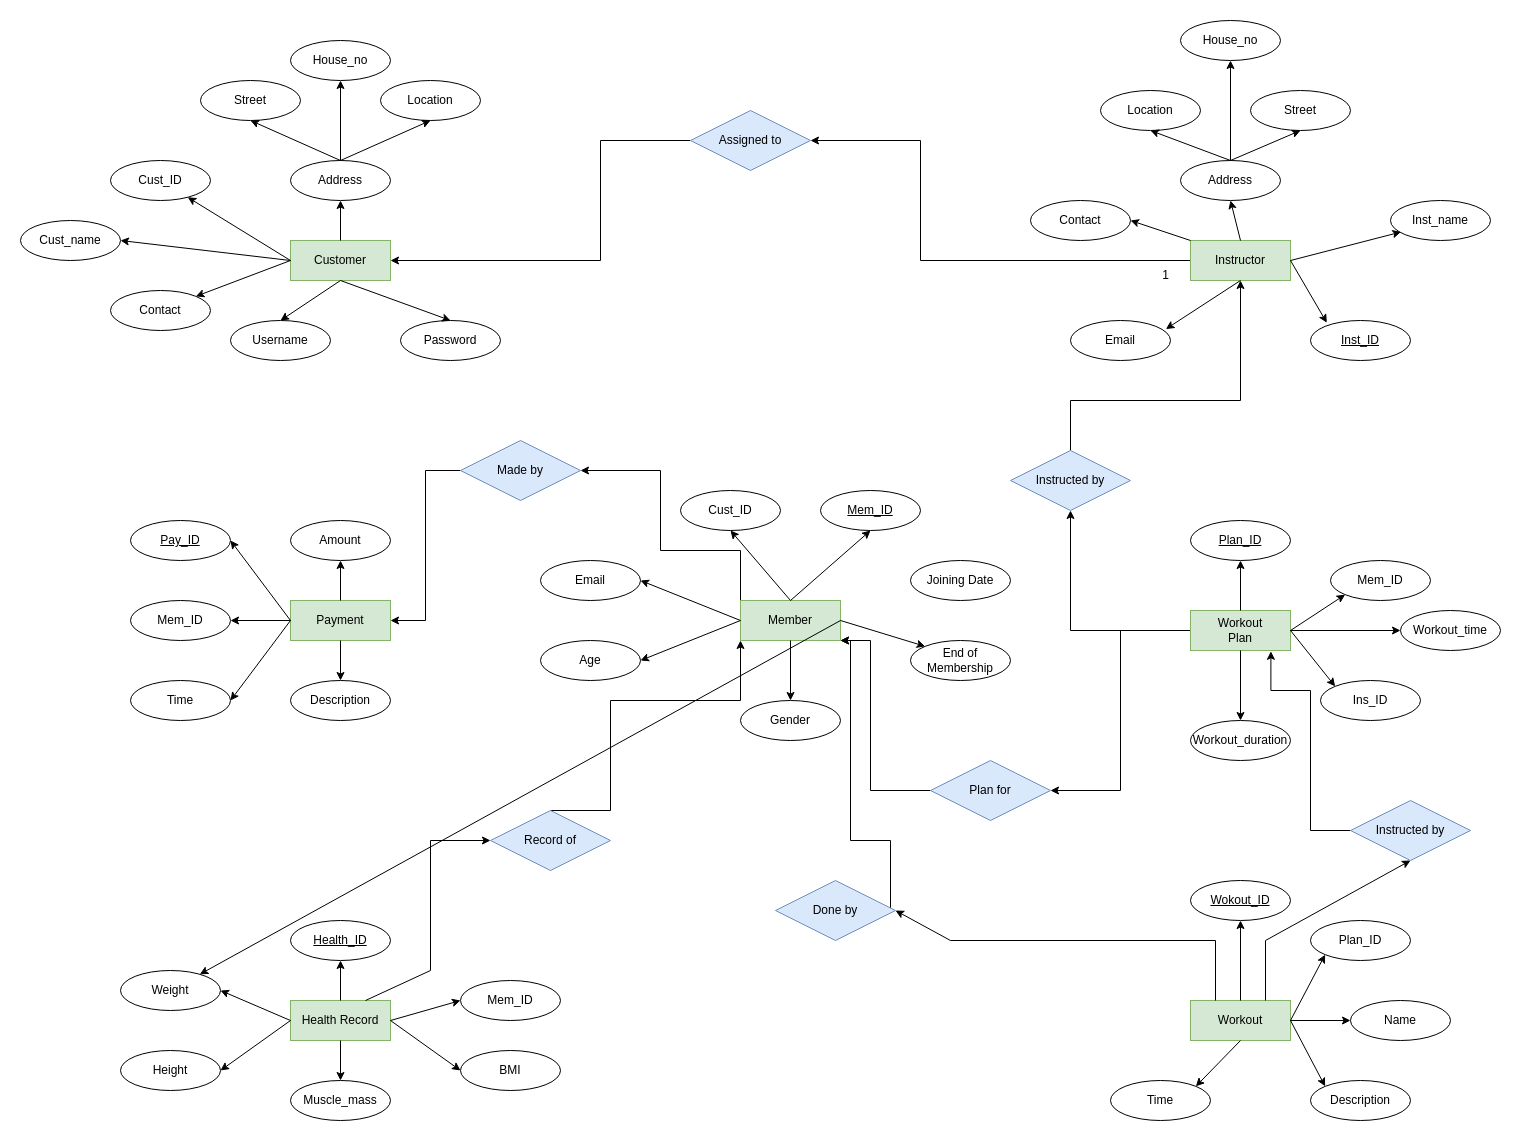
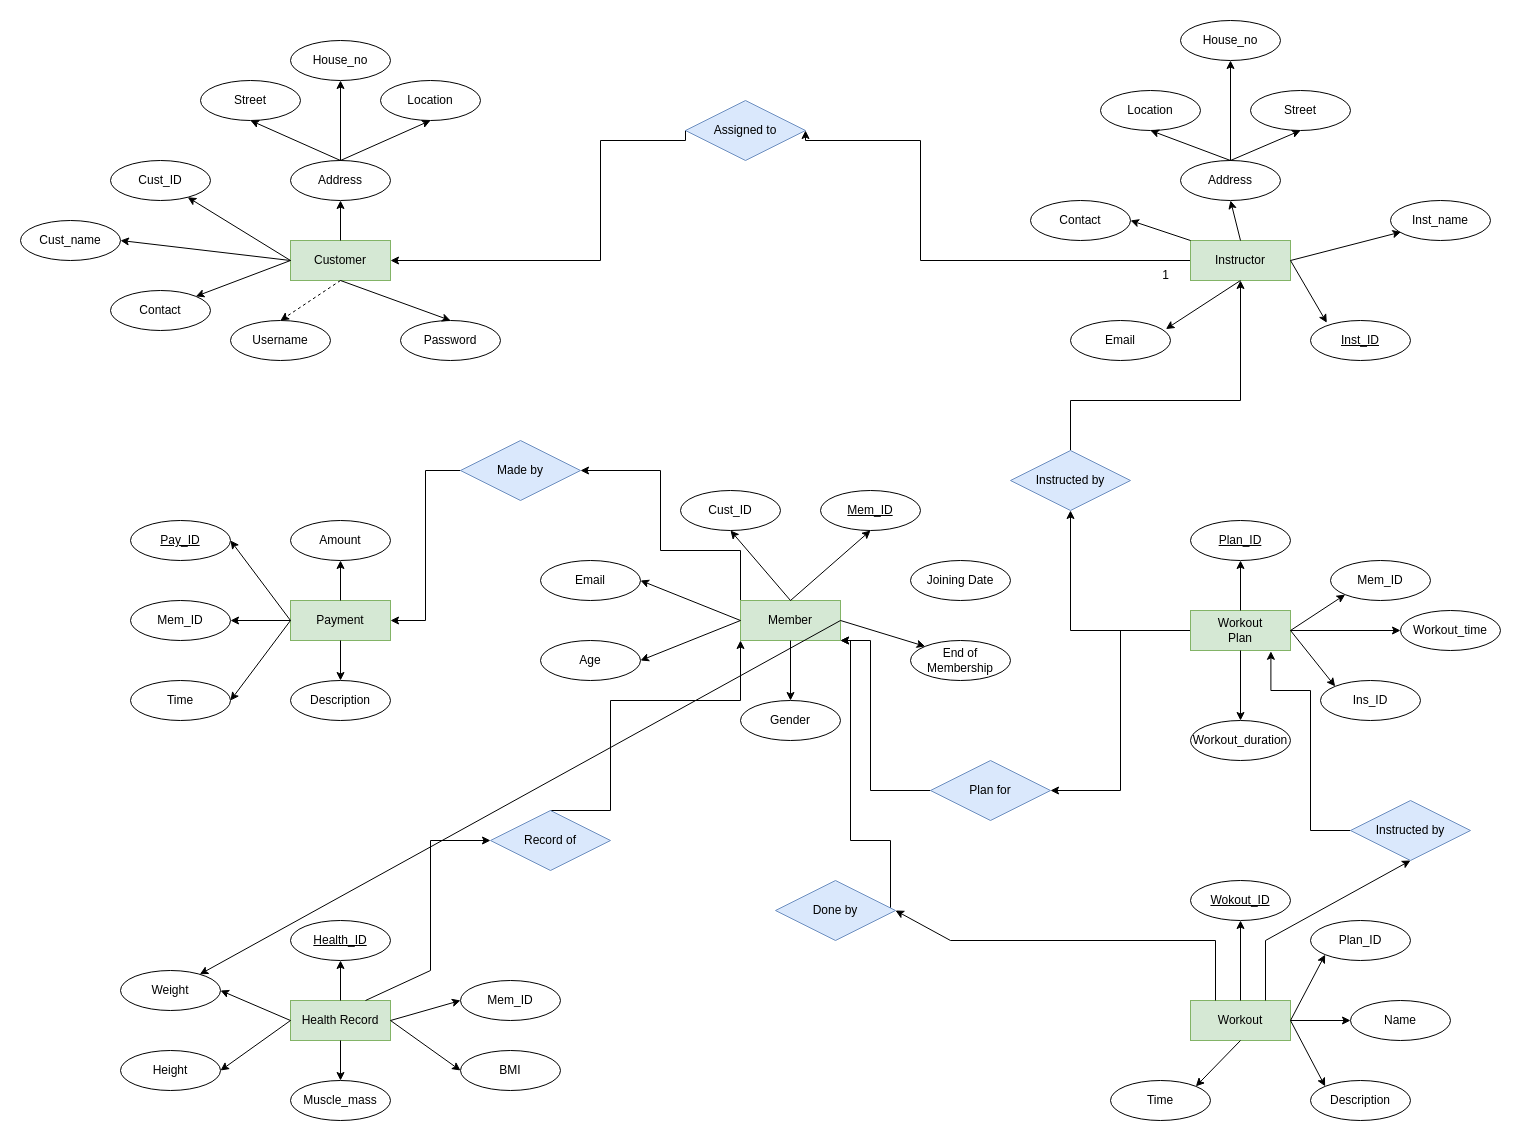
(751, 141) -> (746, 131)
(313, 299) -> (313, 299)
